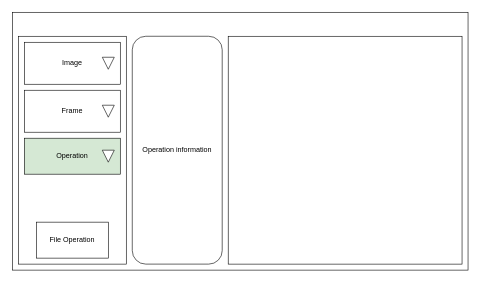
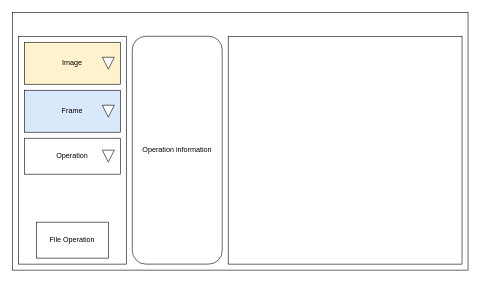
(72, 63) -> (72, 63)
(72, 111) -> (72, 111)
(72, 156) -> (72, 156)
